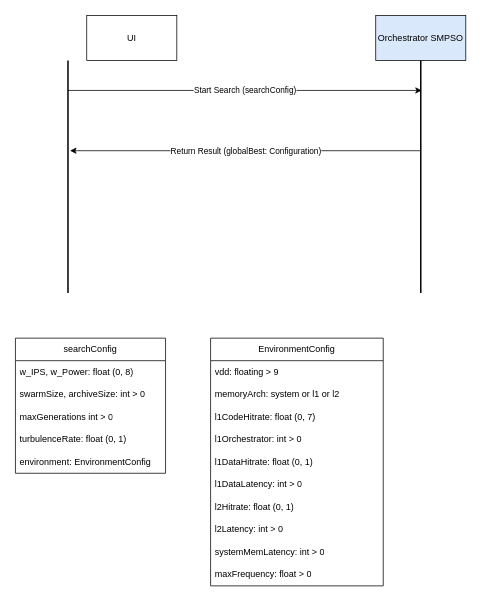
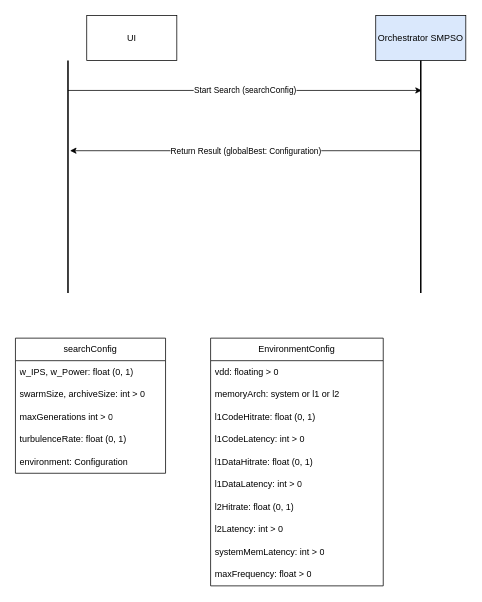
(81, 372) -> (81, 372)
(251, 372) -> (251, 372)
(274, 417) -> (274, 417)
(266, 439) -> (263, 439)
(90, 462) -> (80, 462)
